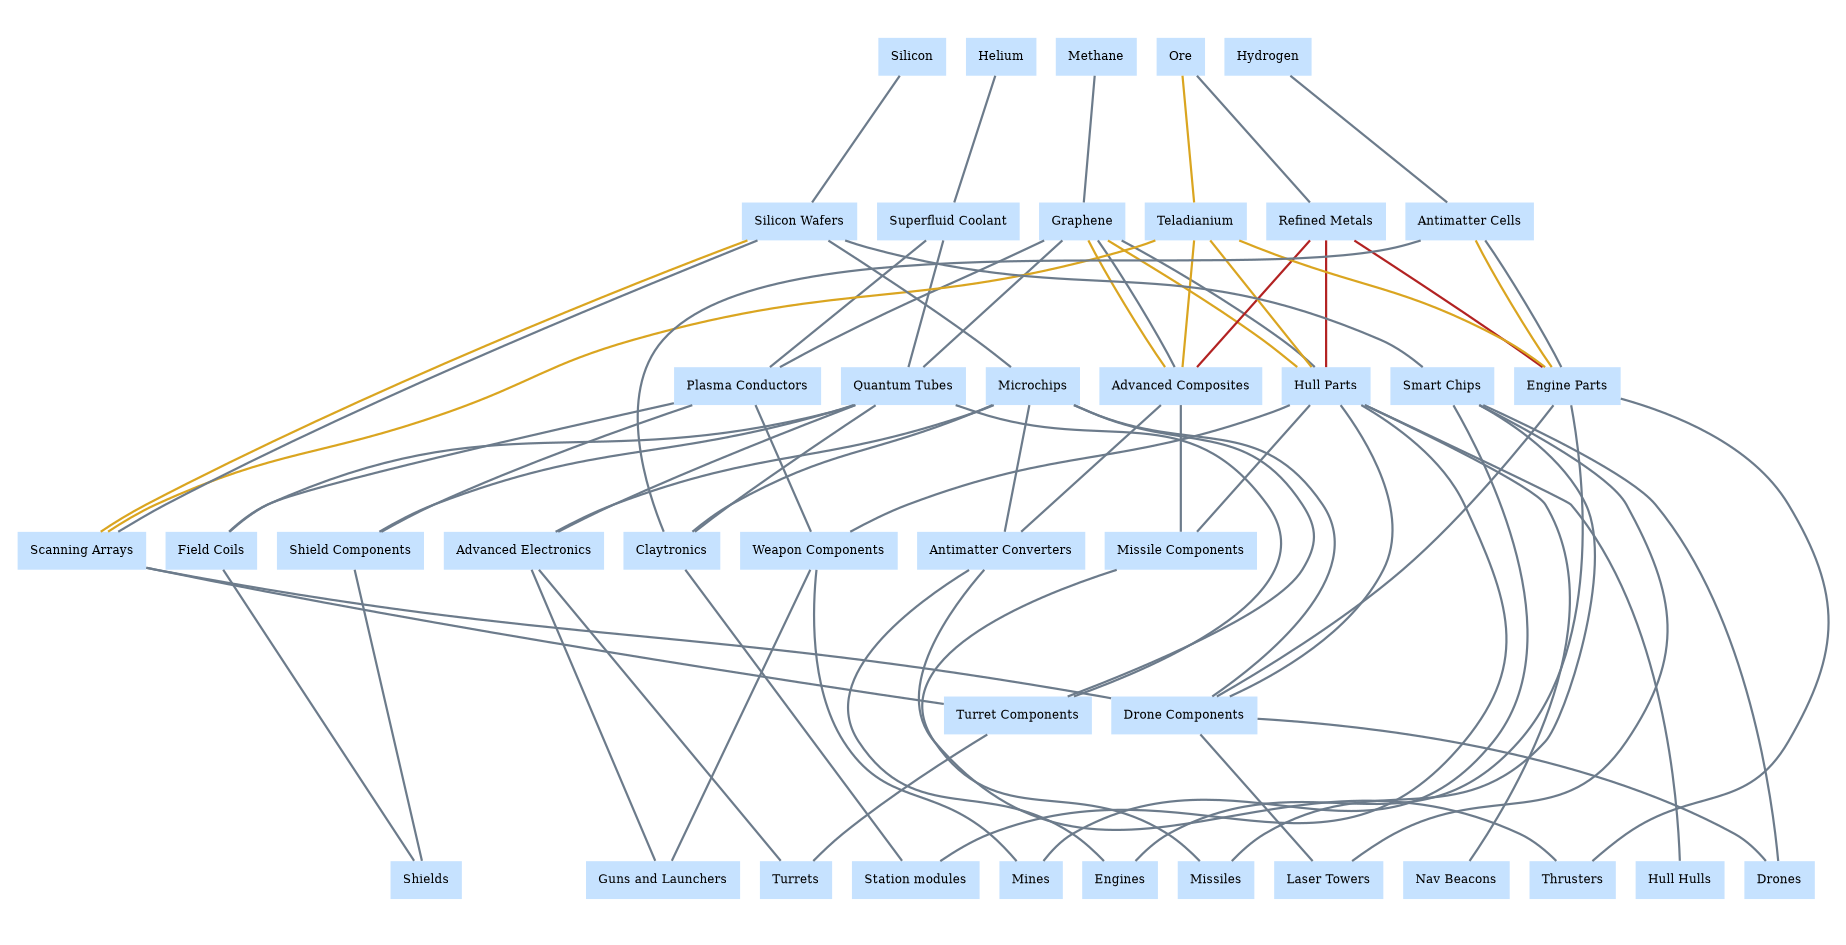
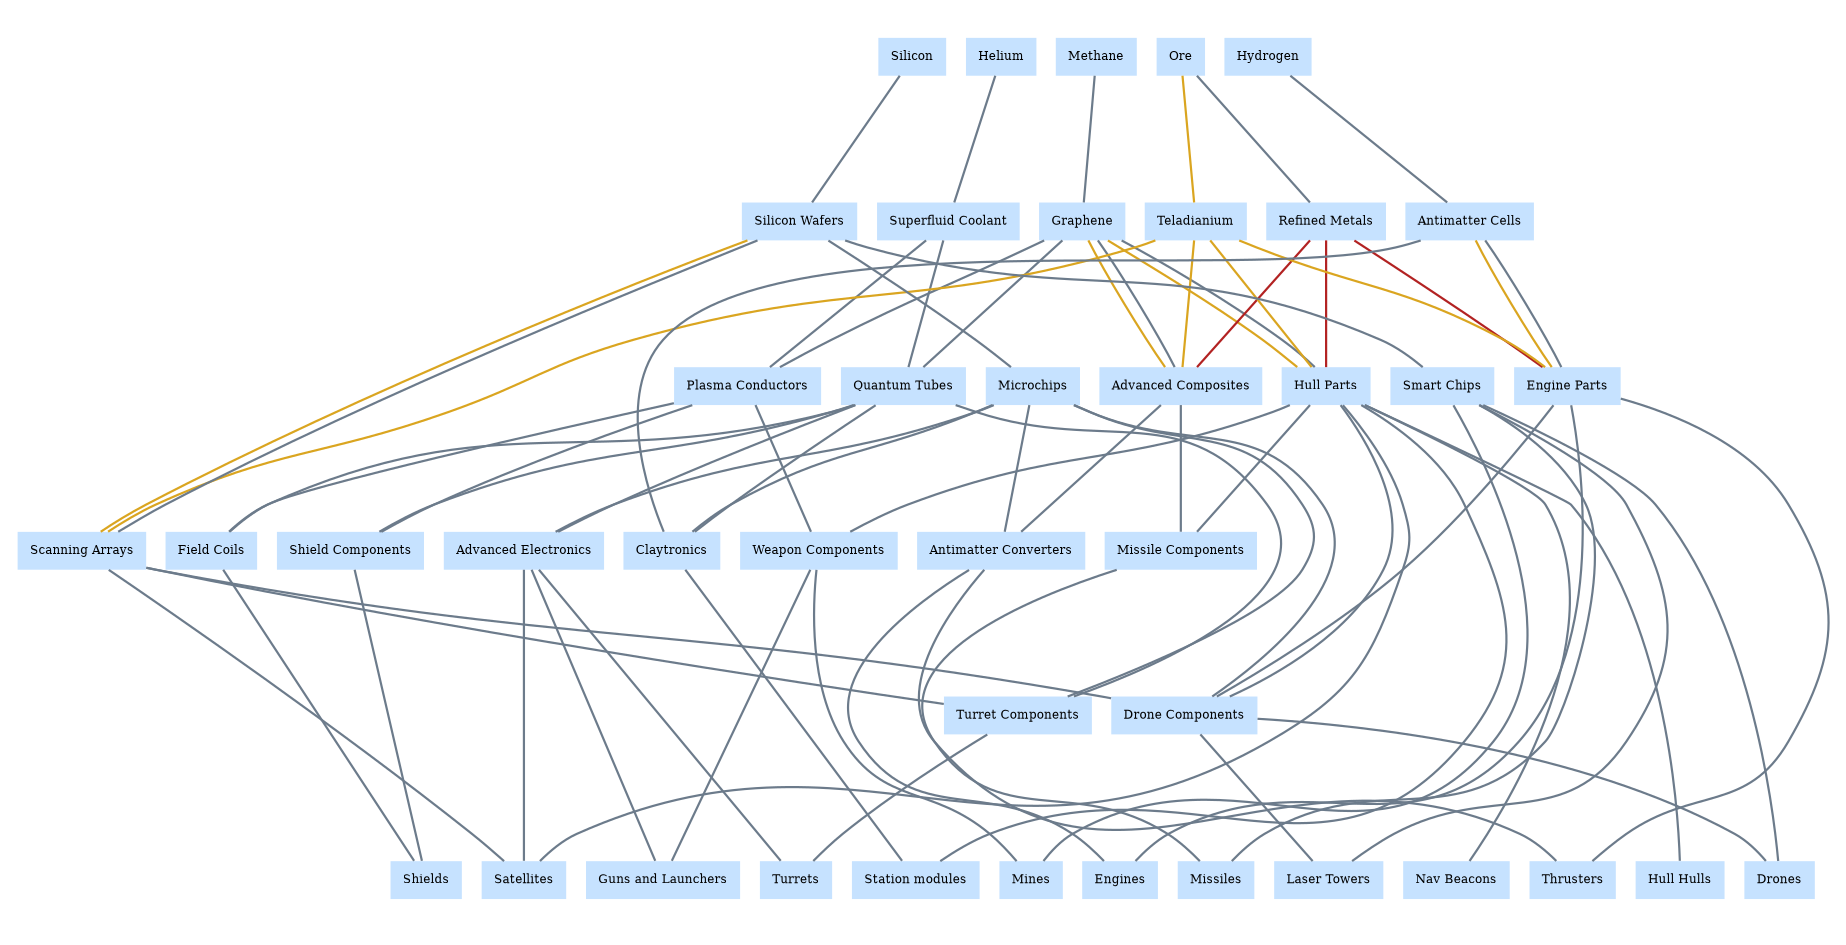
none -> (524, 880)
